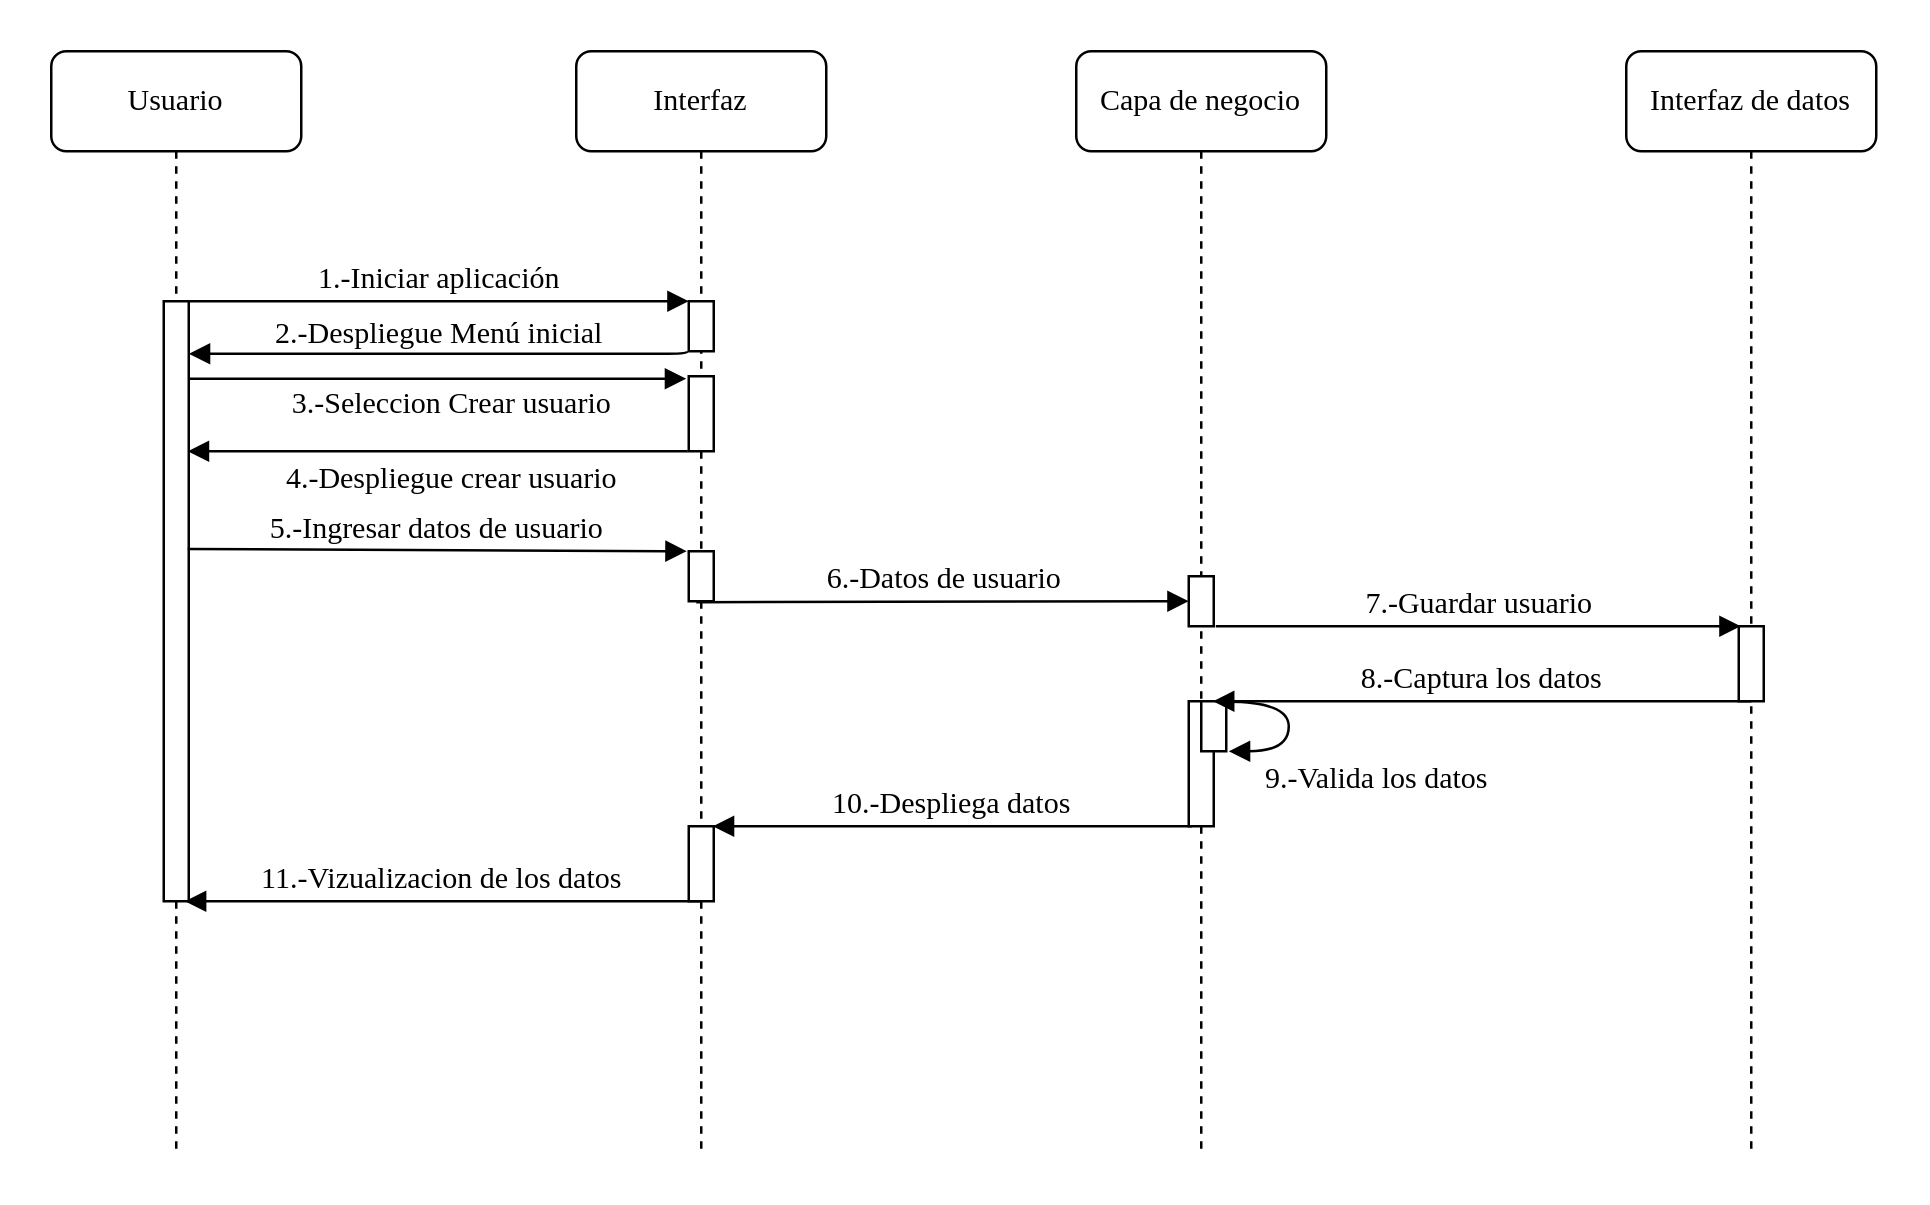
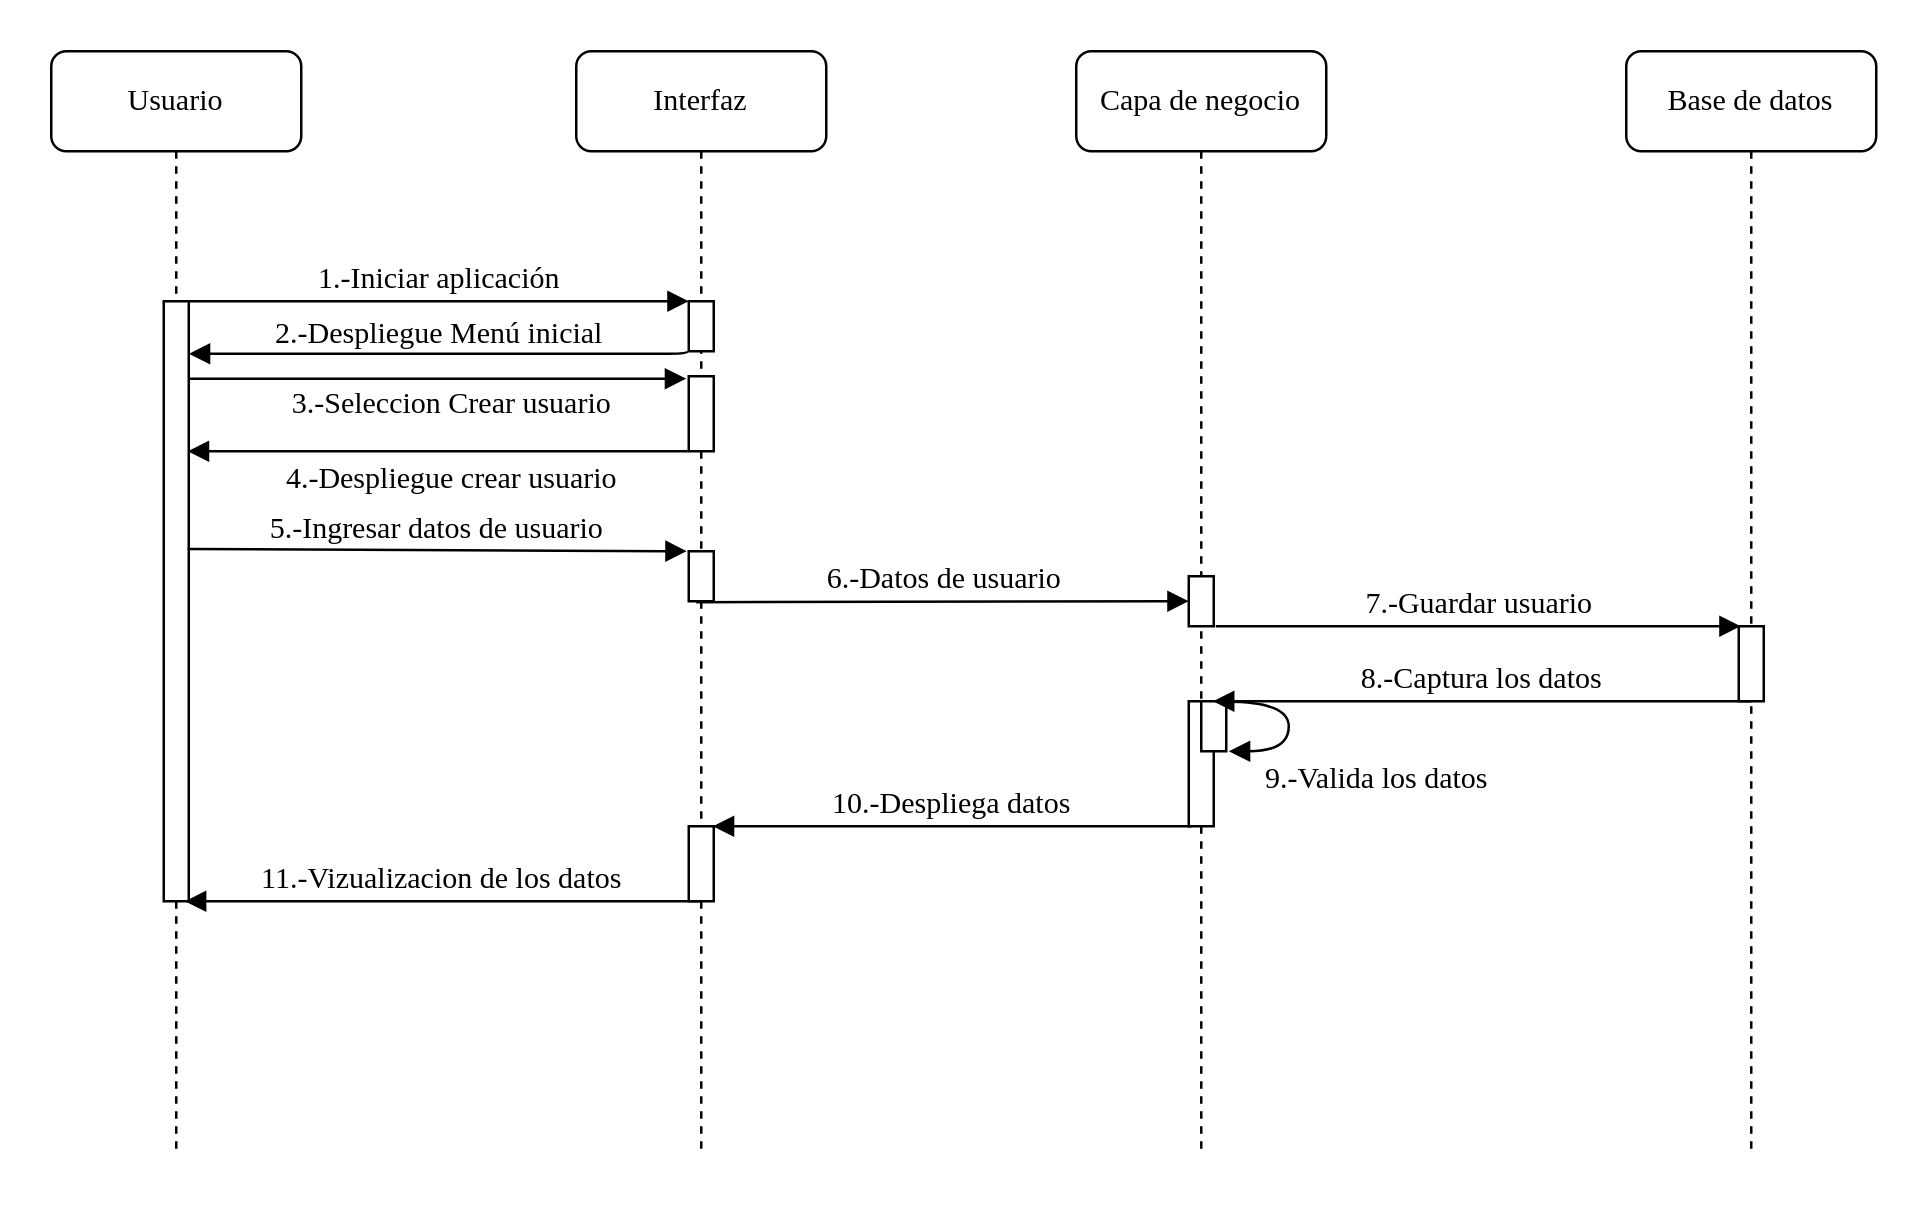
(1751, 101) -> (1751, 101)
